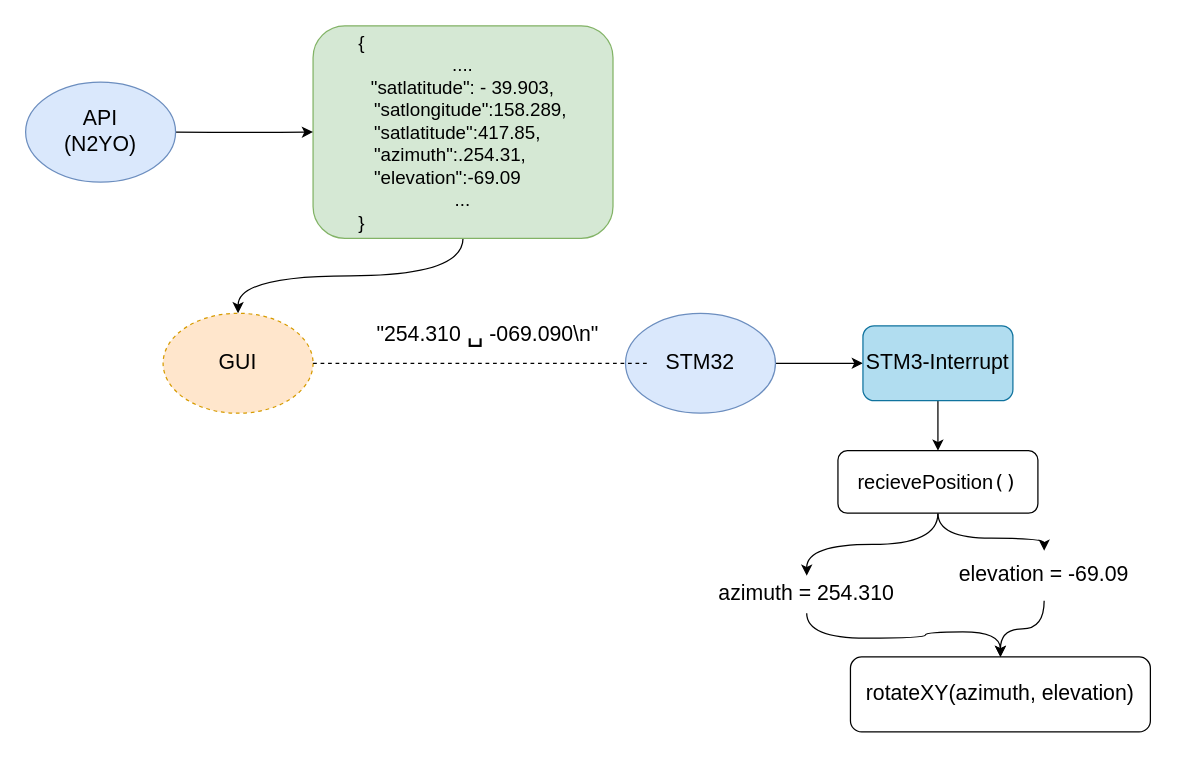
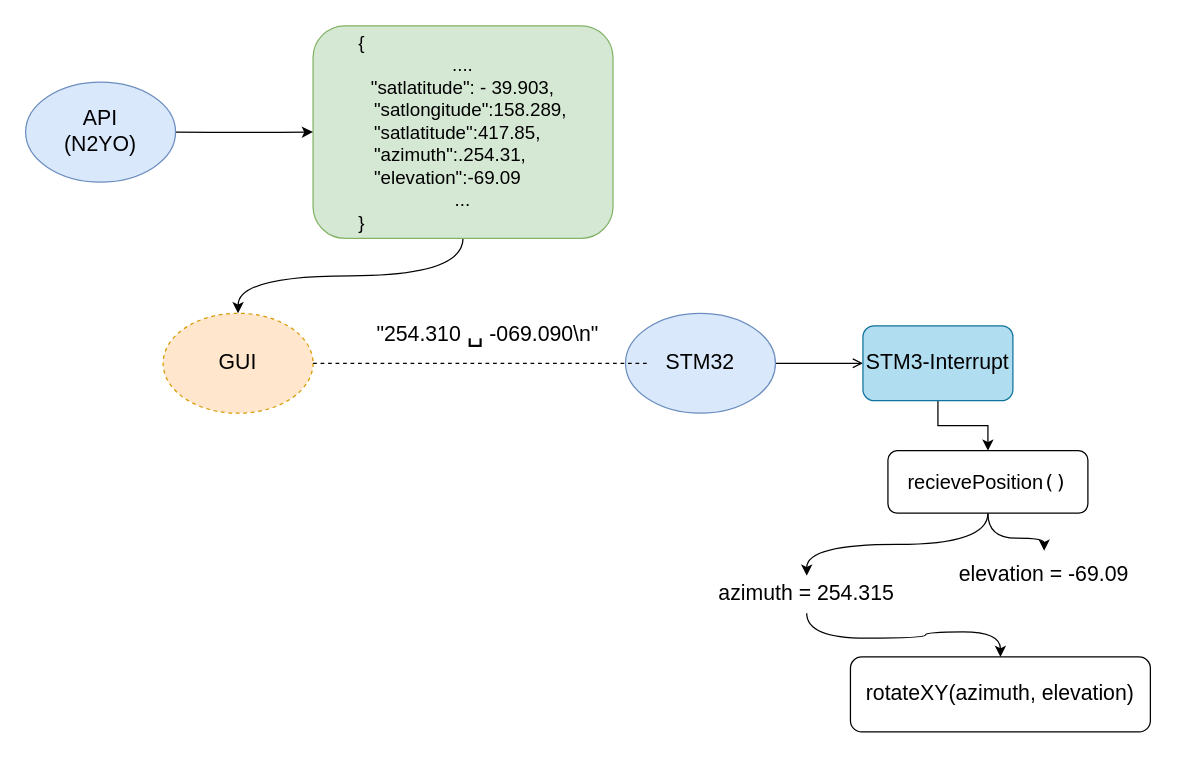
(853, 363) -> (855, 363)
(938, 482) -> (988, 482)
(807, 594) -> (807, 594)
(1029, 628) -> none
